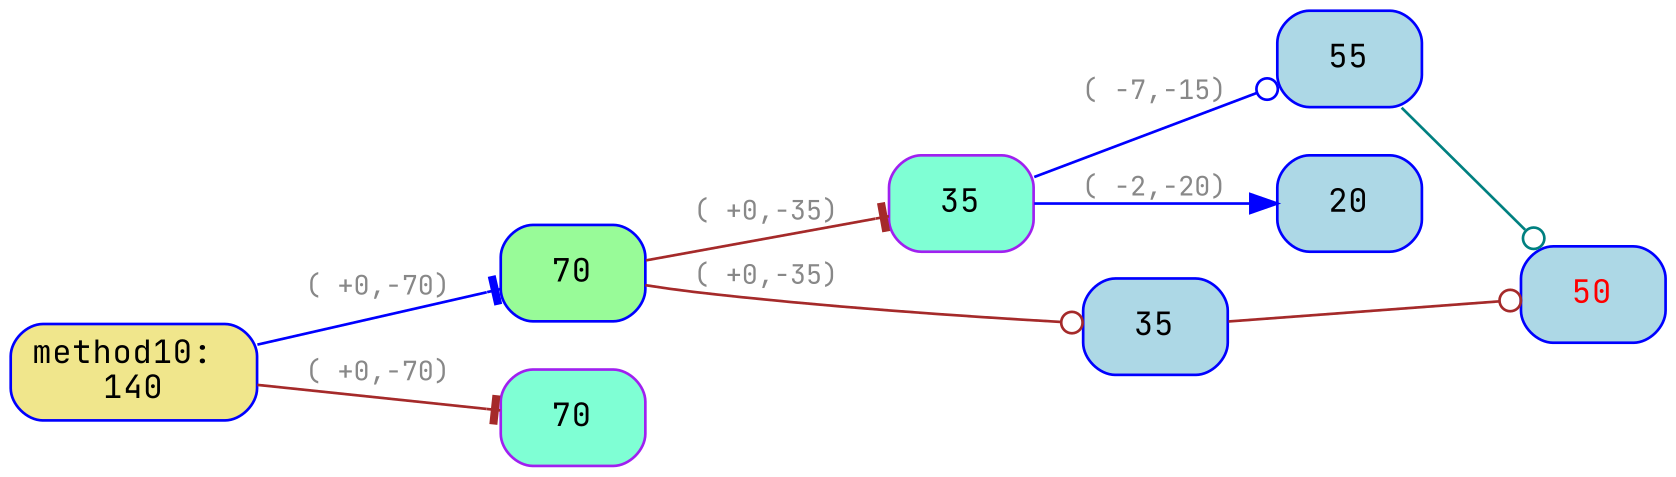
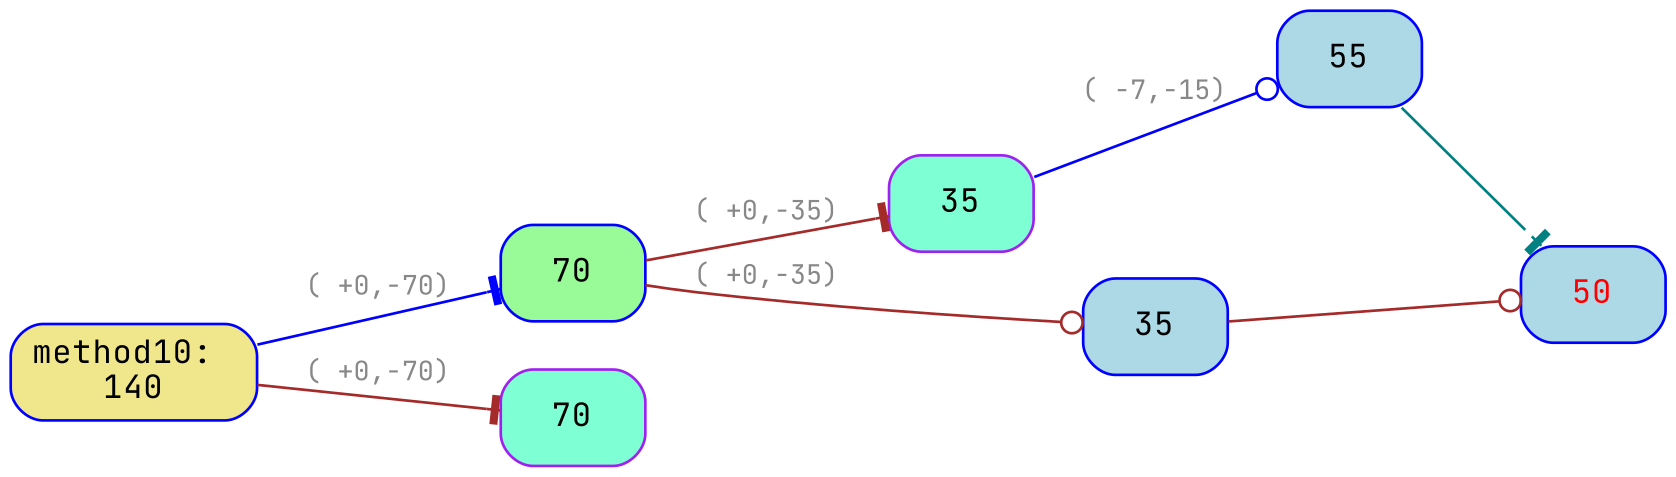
(1463, 169) -> (1463, 169)
(1350, 204) -> none
